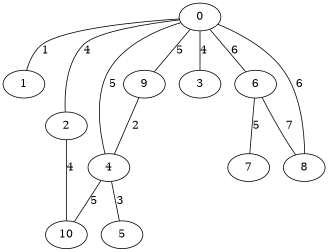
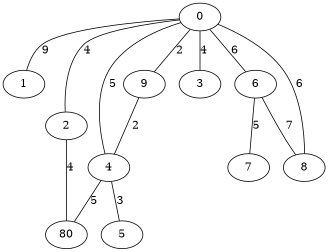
(46, 51) -> (46, 51)
(180, 51) -> (180, 51)
(66, 235) -> (66, 235)
